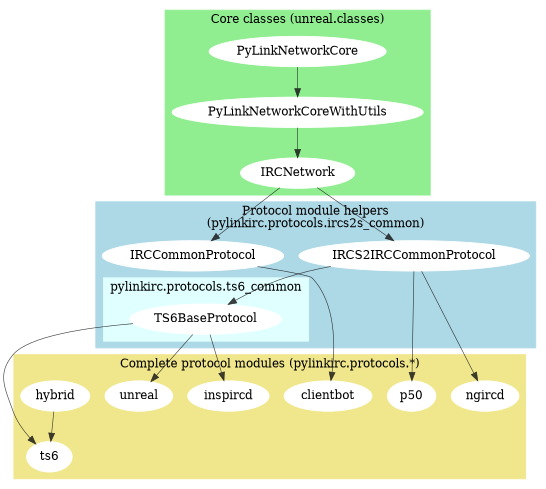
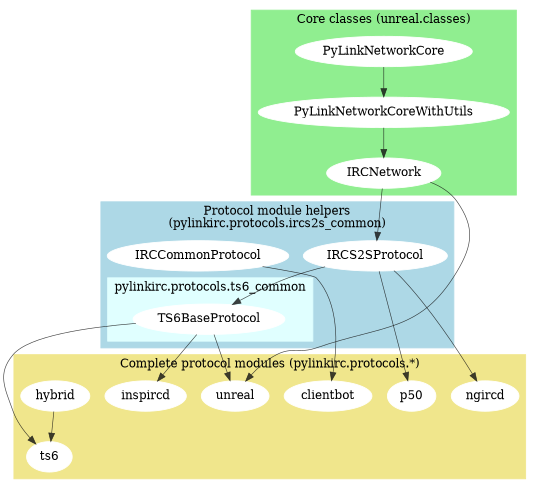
(249, 212) -> (412, 317)
(414, 256) -> (375, 256)
